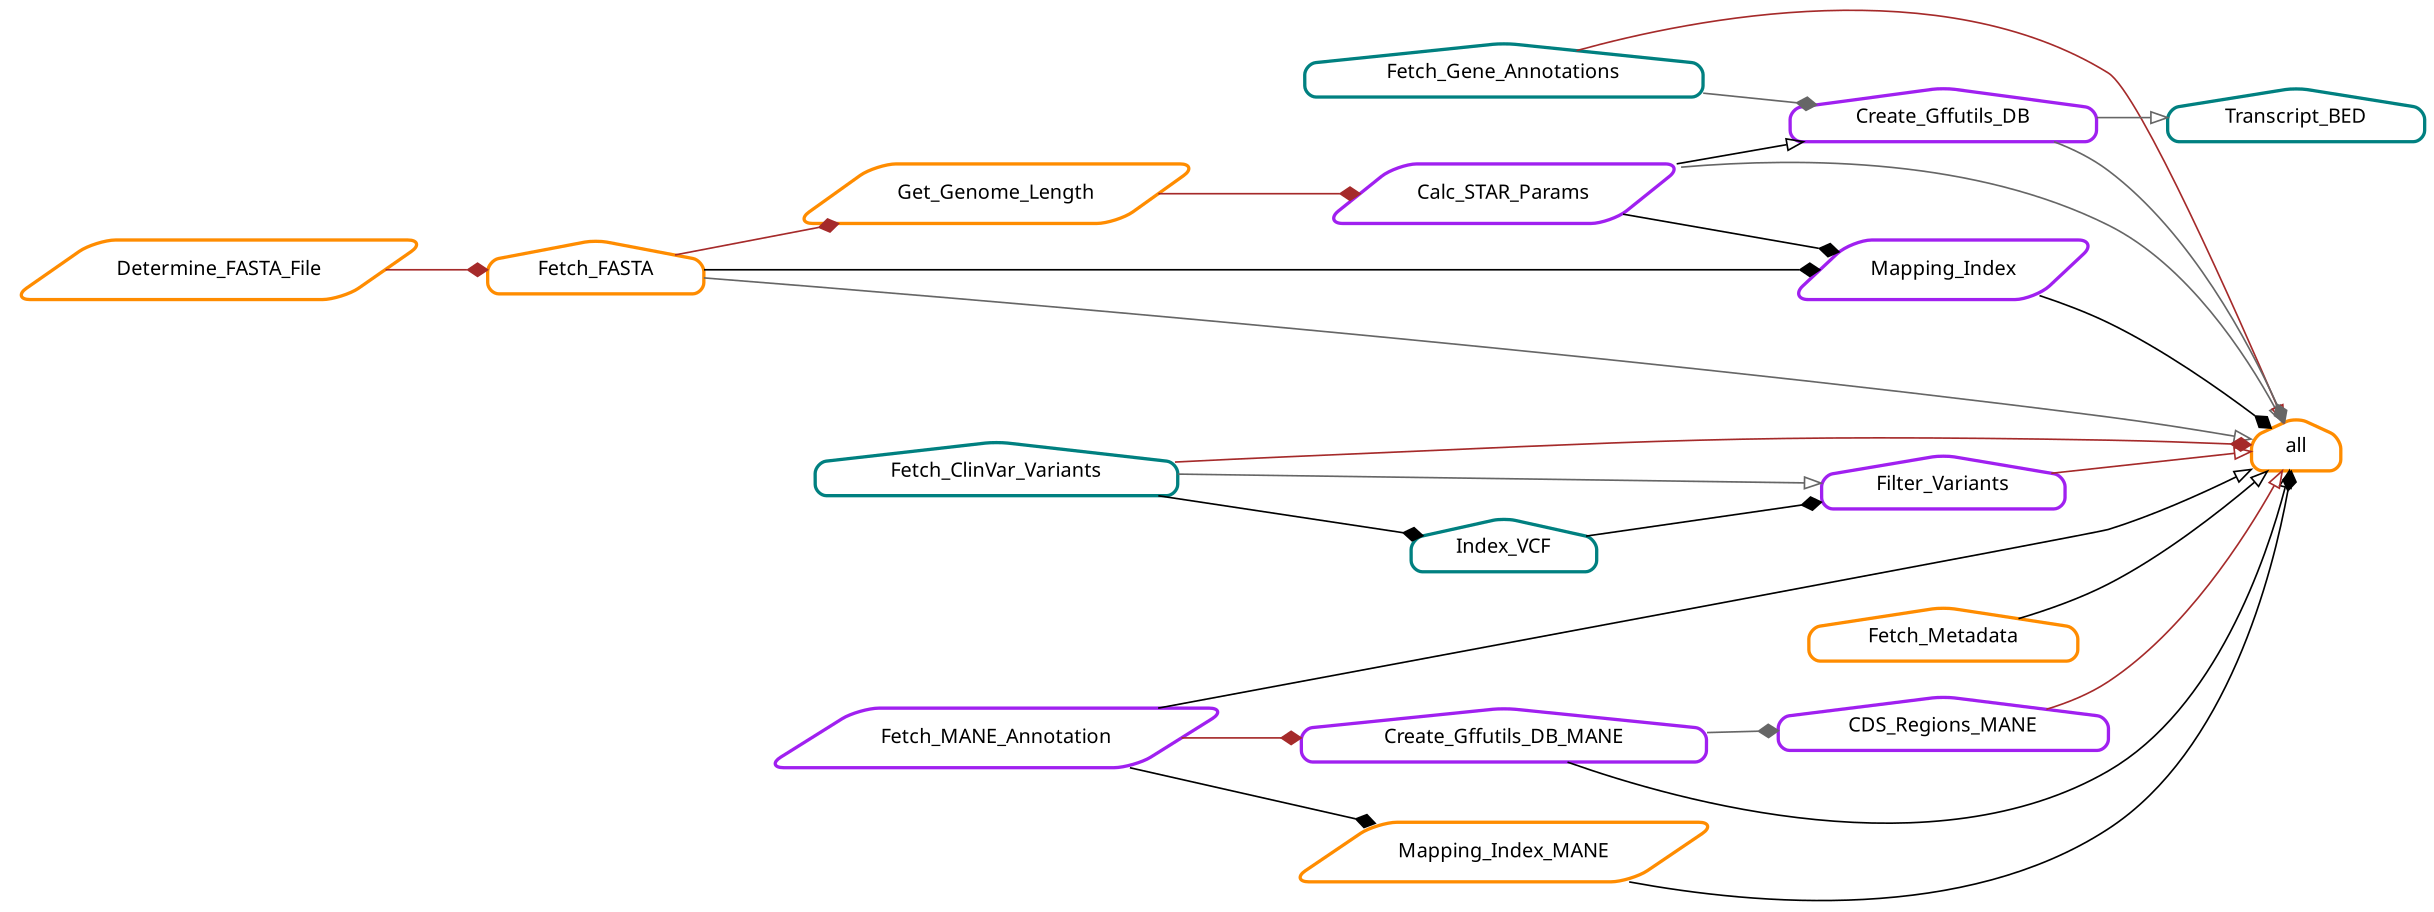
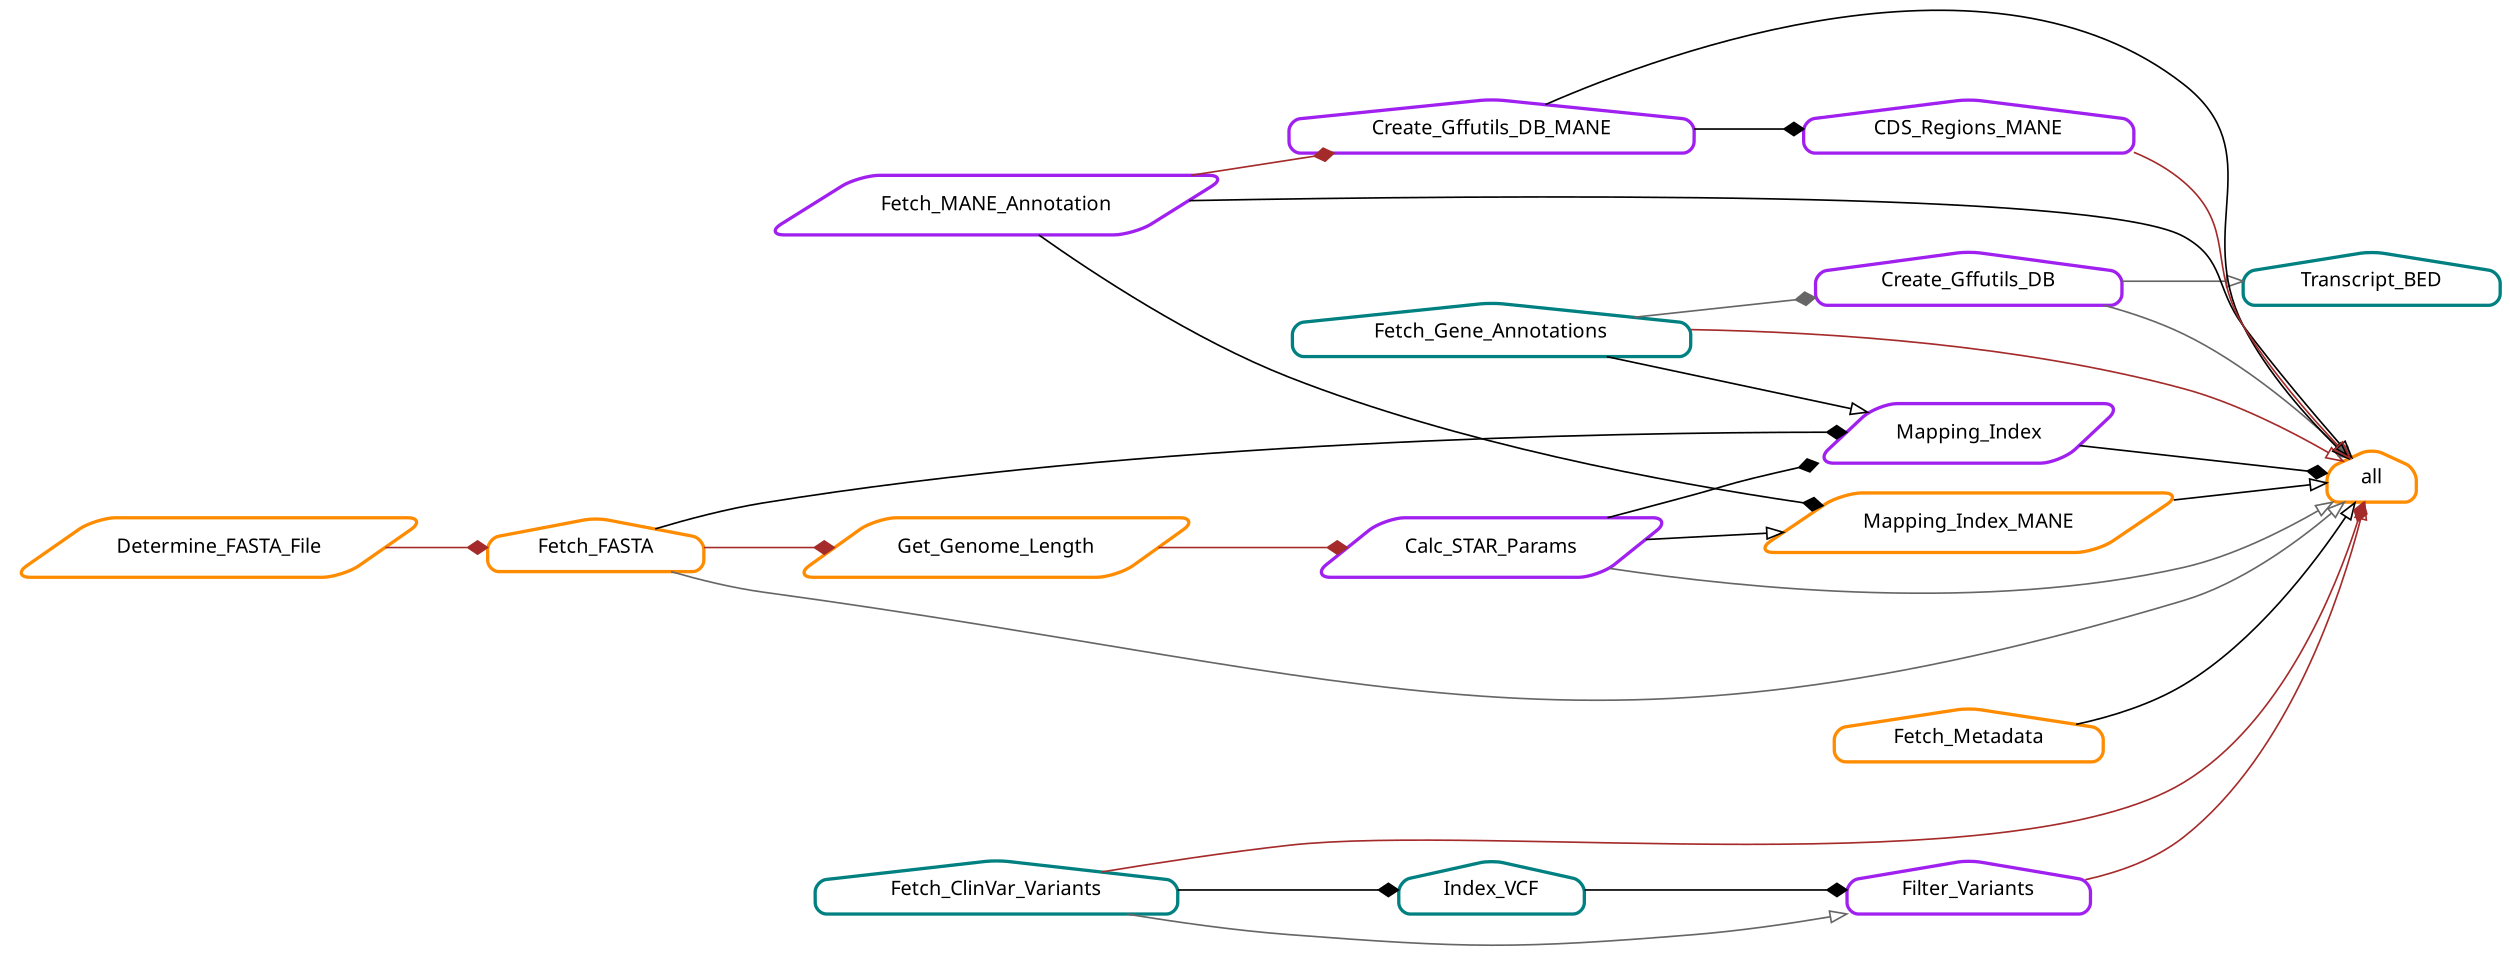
(1734, 154) -> (1706, 536)
none -> (1729, 383)
(1732, 732) -> (1739, 129)
(2064, 853) -> (2242, 492)
